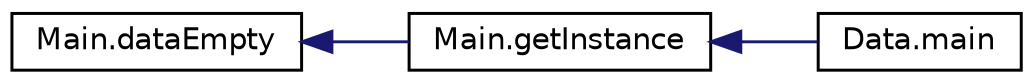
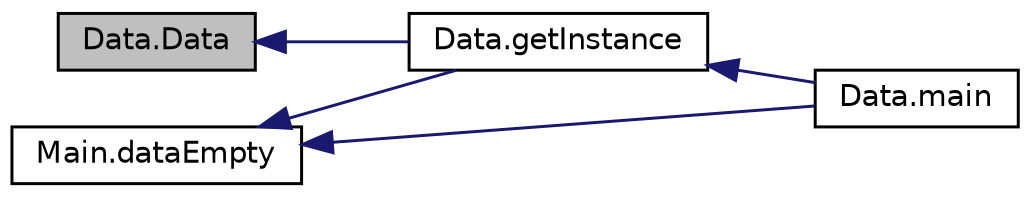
none -> (157, 42)
(560, 42) -> (558, 42)
none -> (574, 124)
